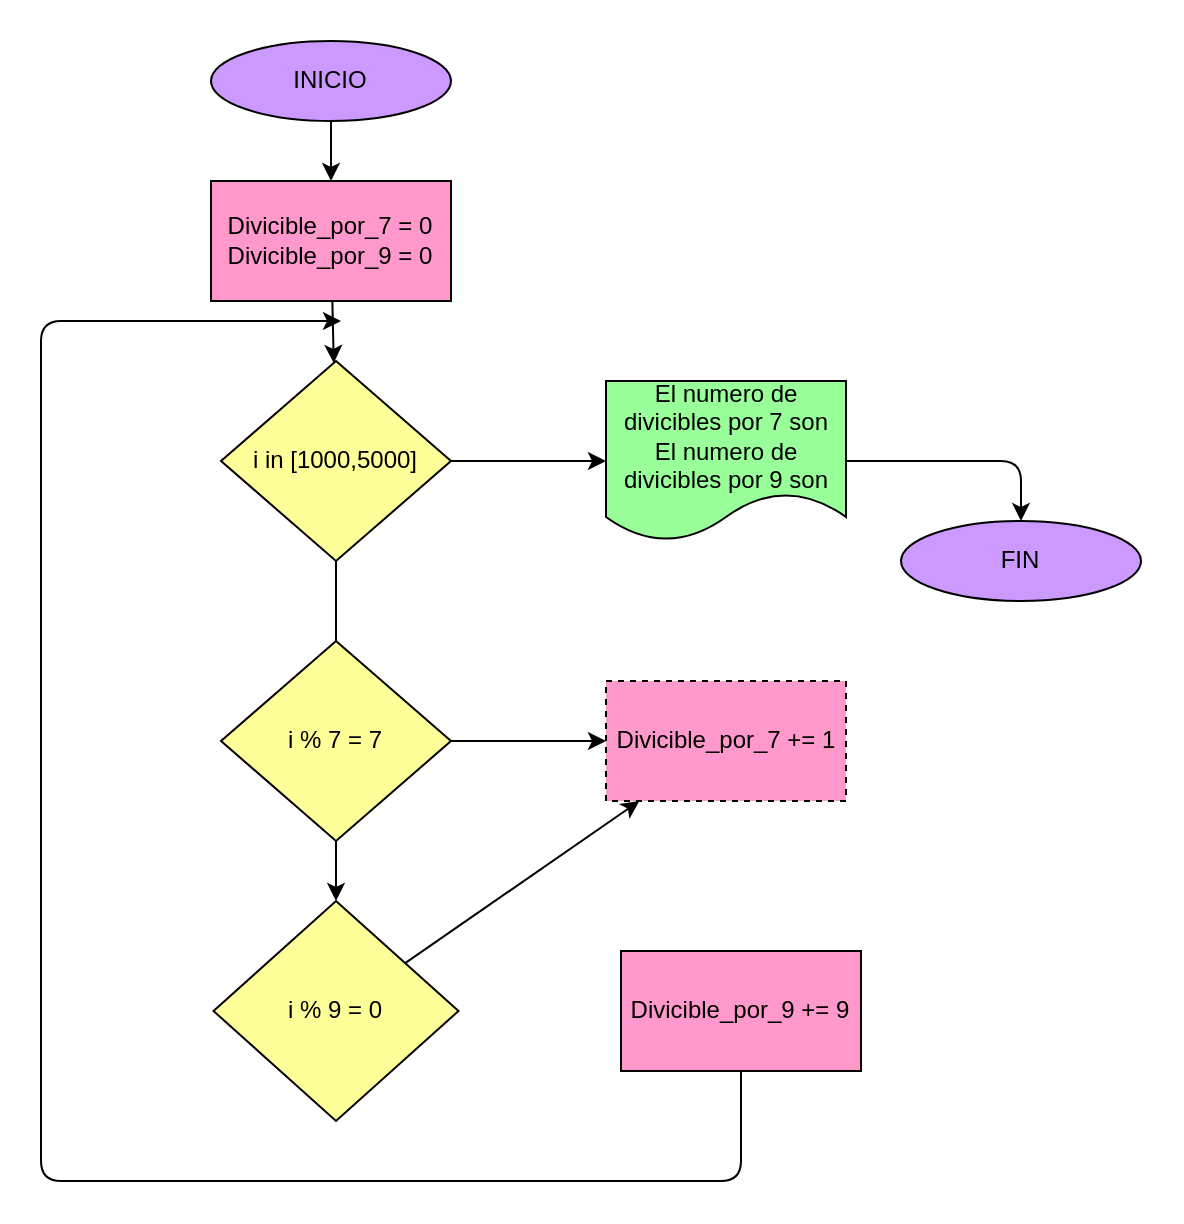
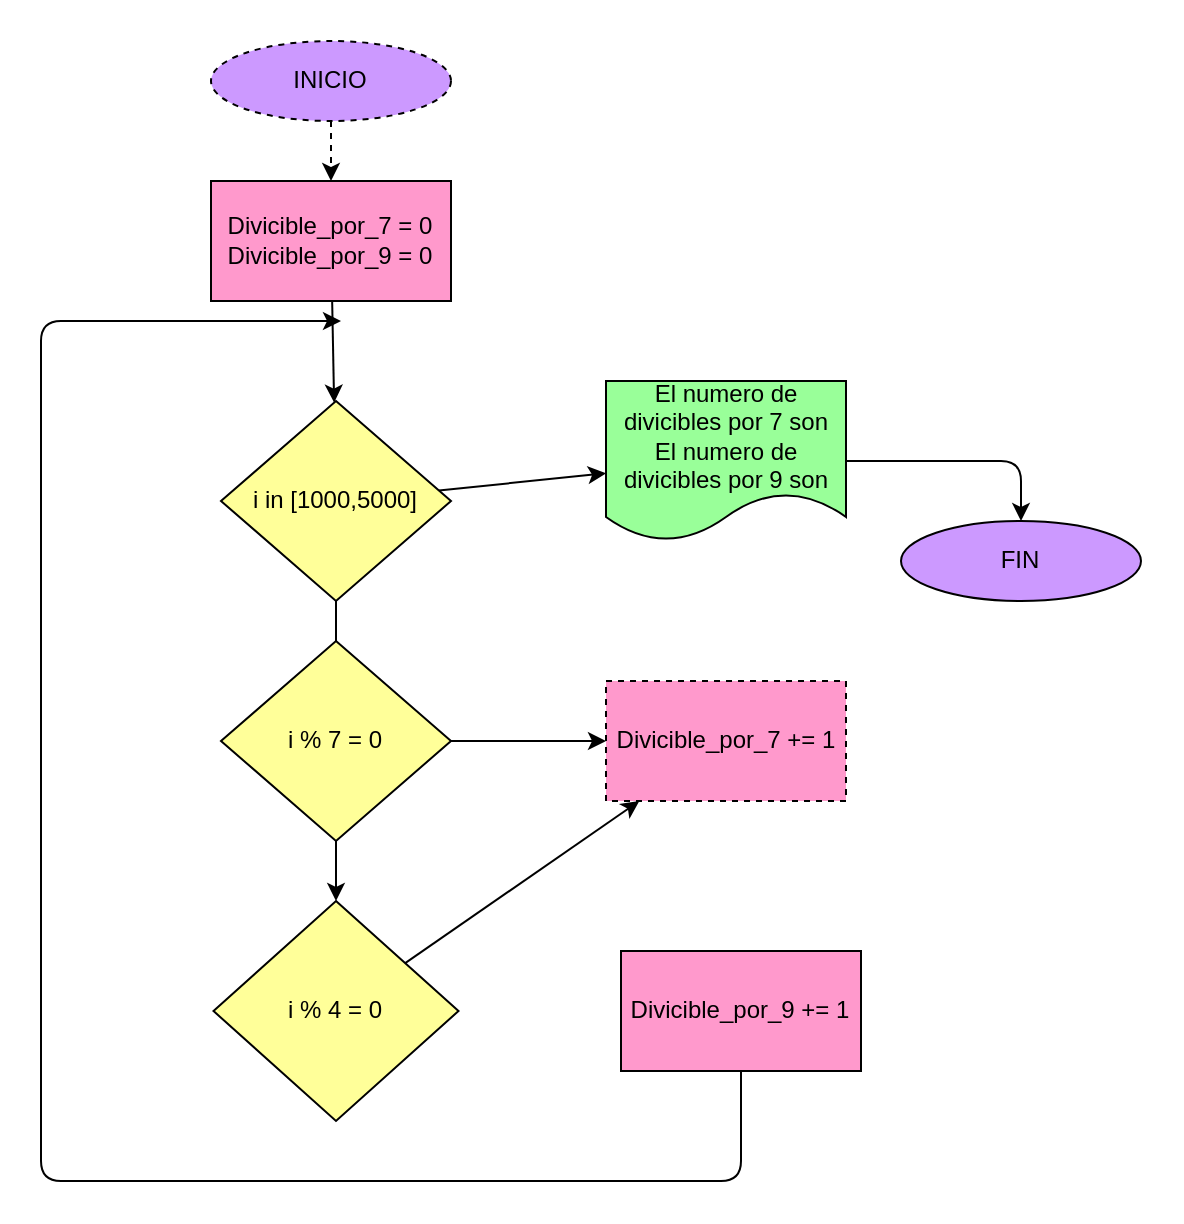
(331, 81) -> (331, 81)
(331, 144) -> (331, 144)
(336, 461) -> (336, 501)
(336, 741) -> (336, 741)
(336, 1011) -> (336, 1011)
(741, 1011) -> (741, 1011)
